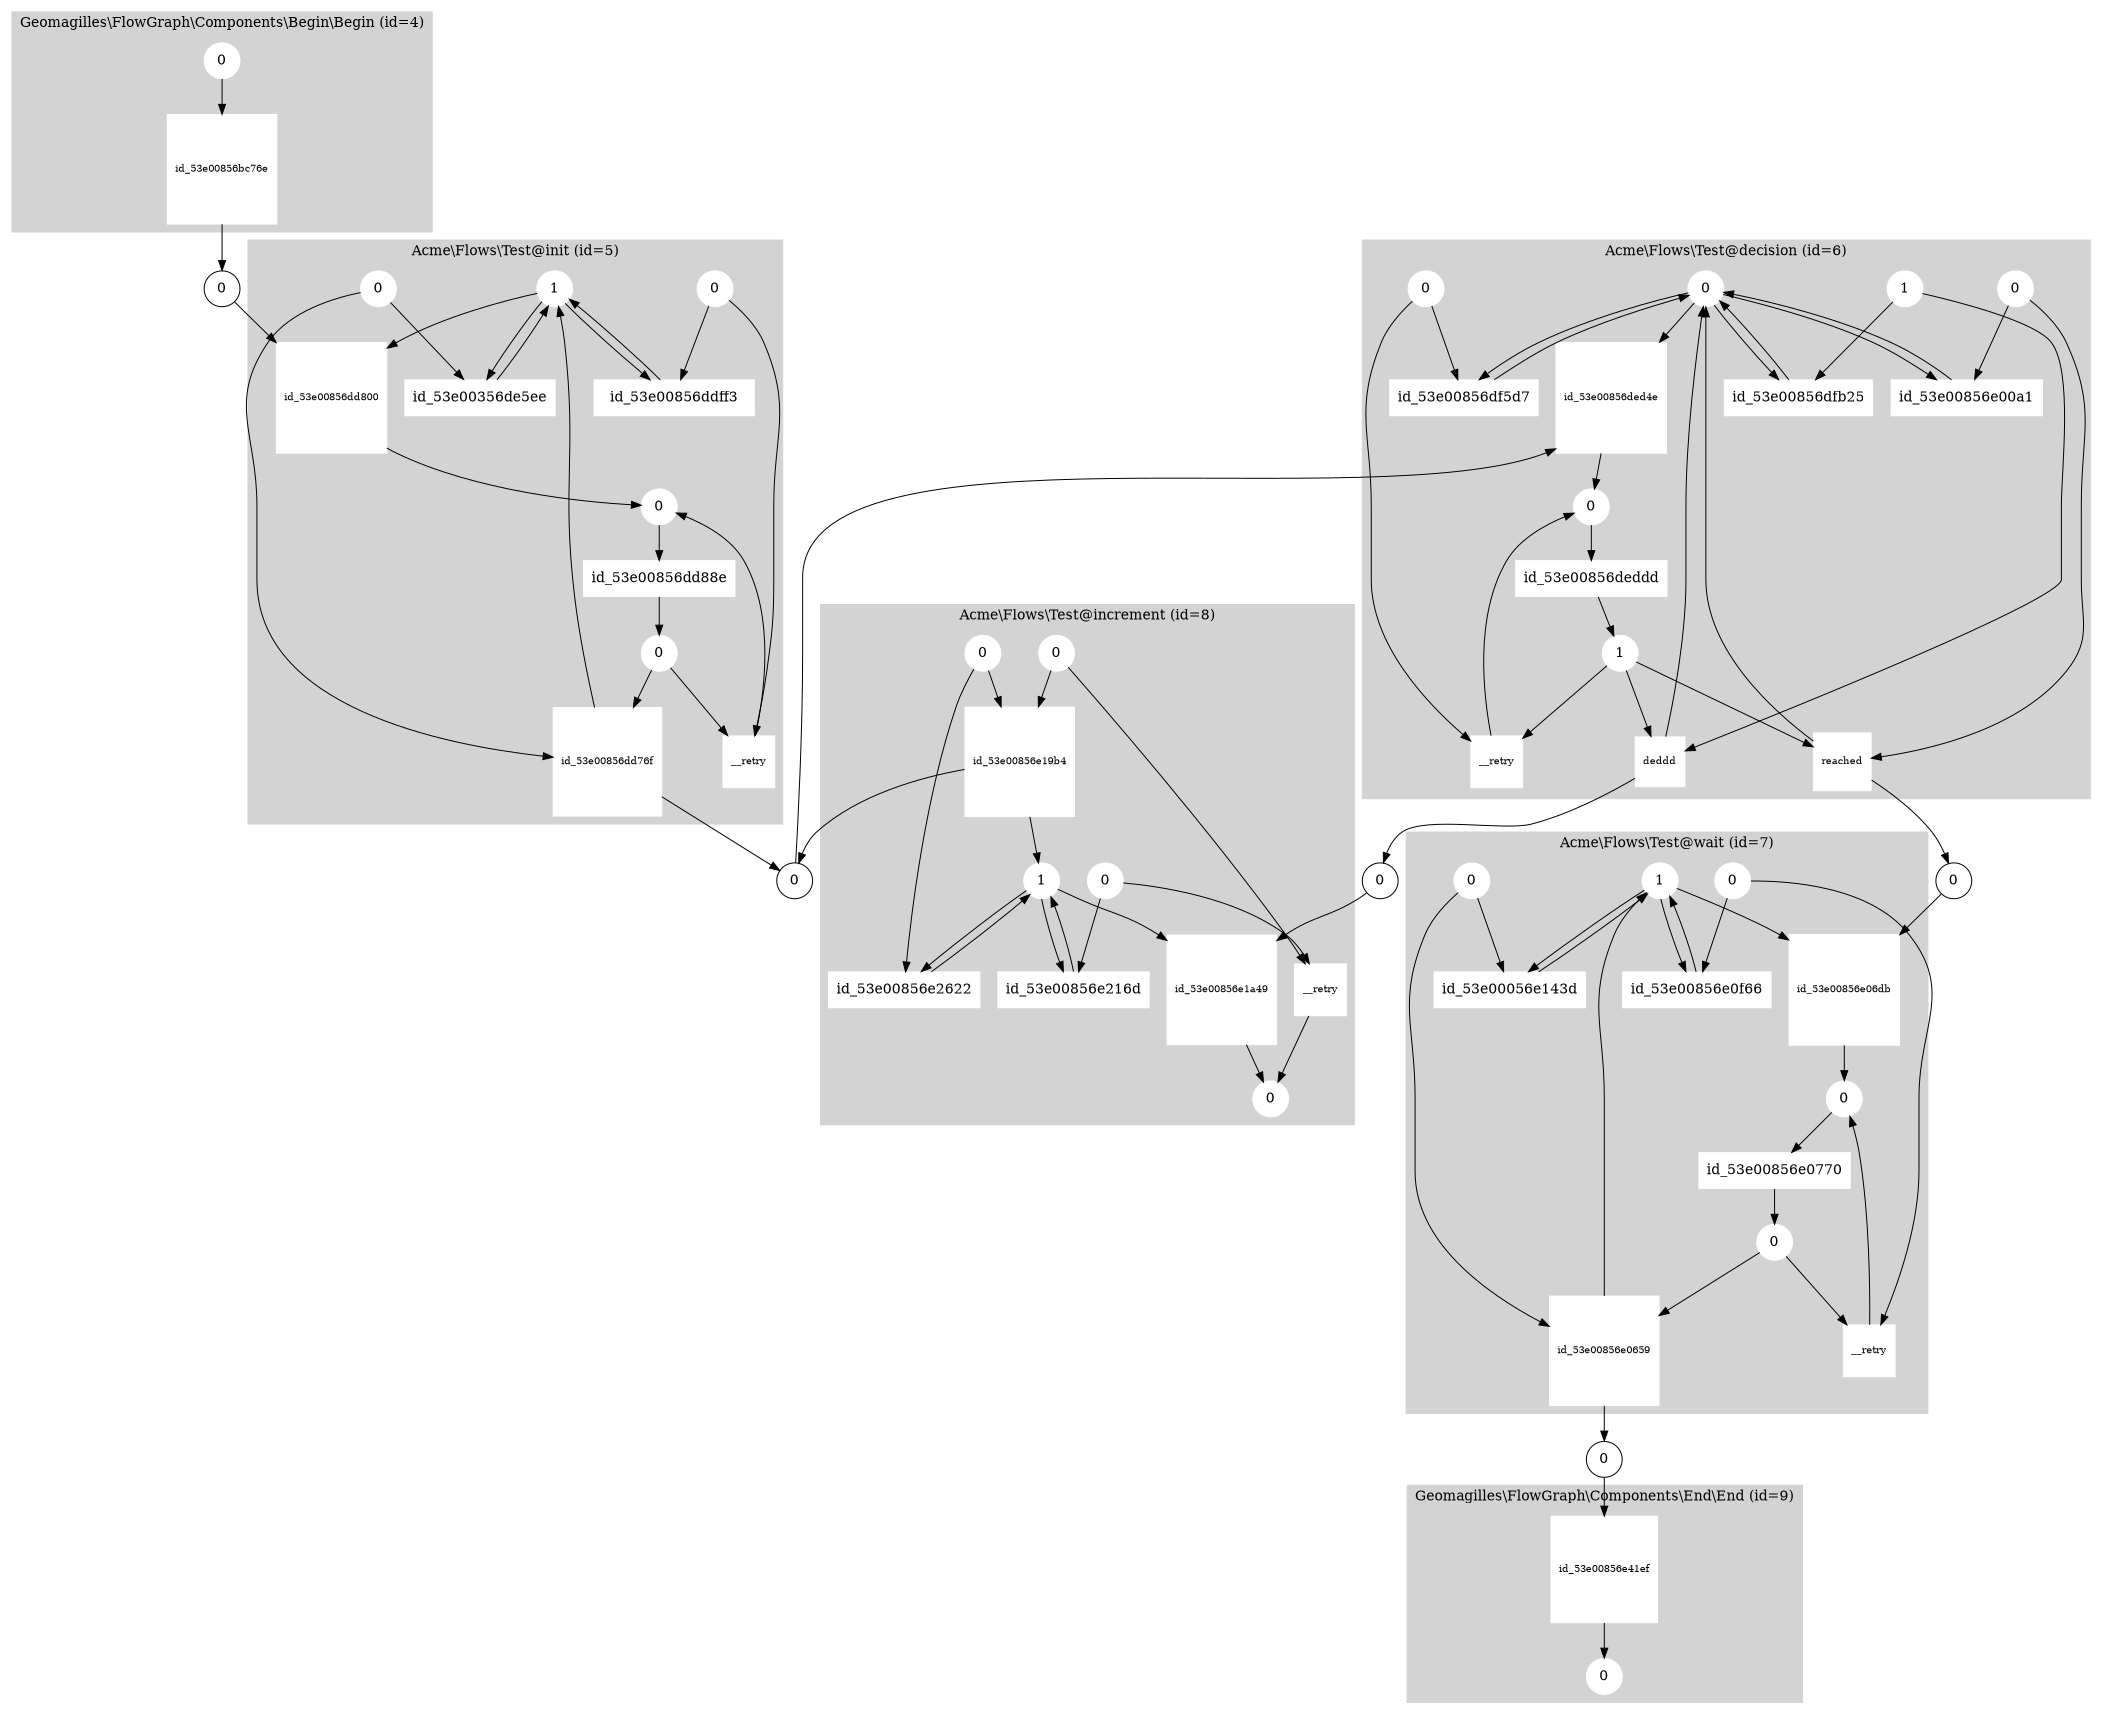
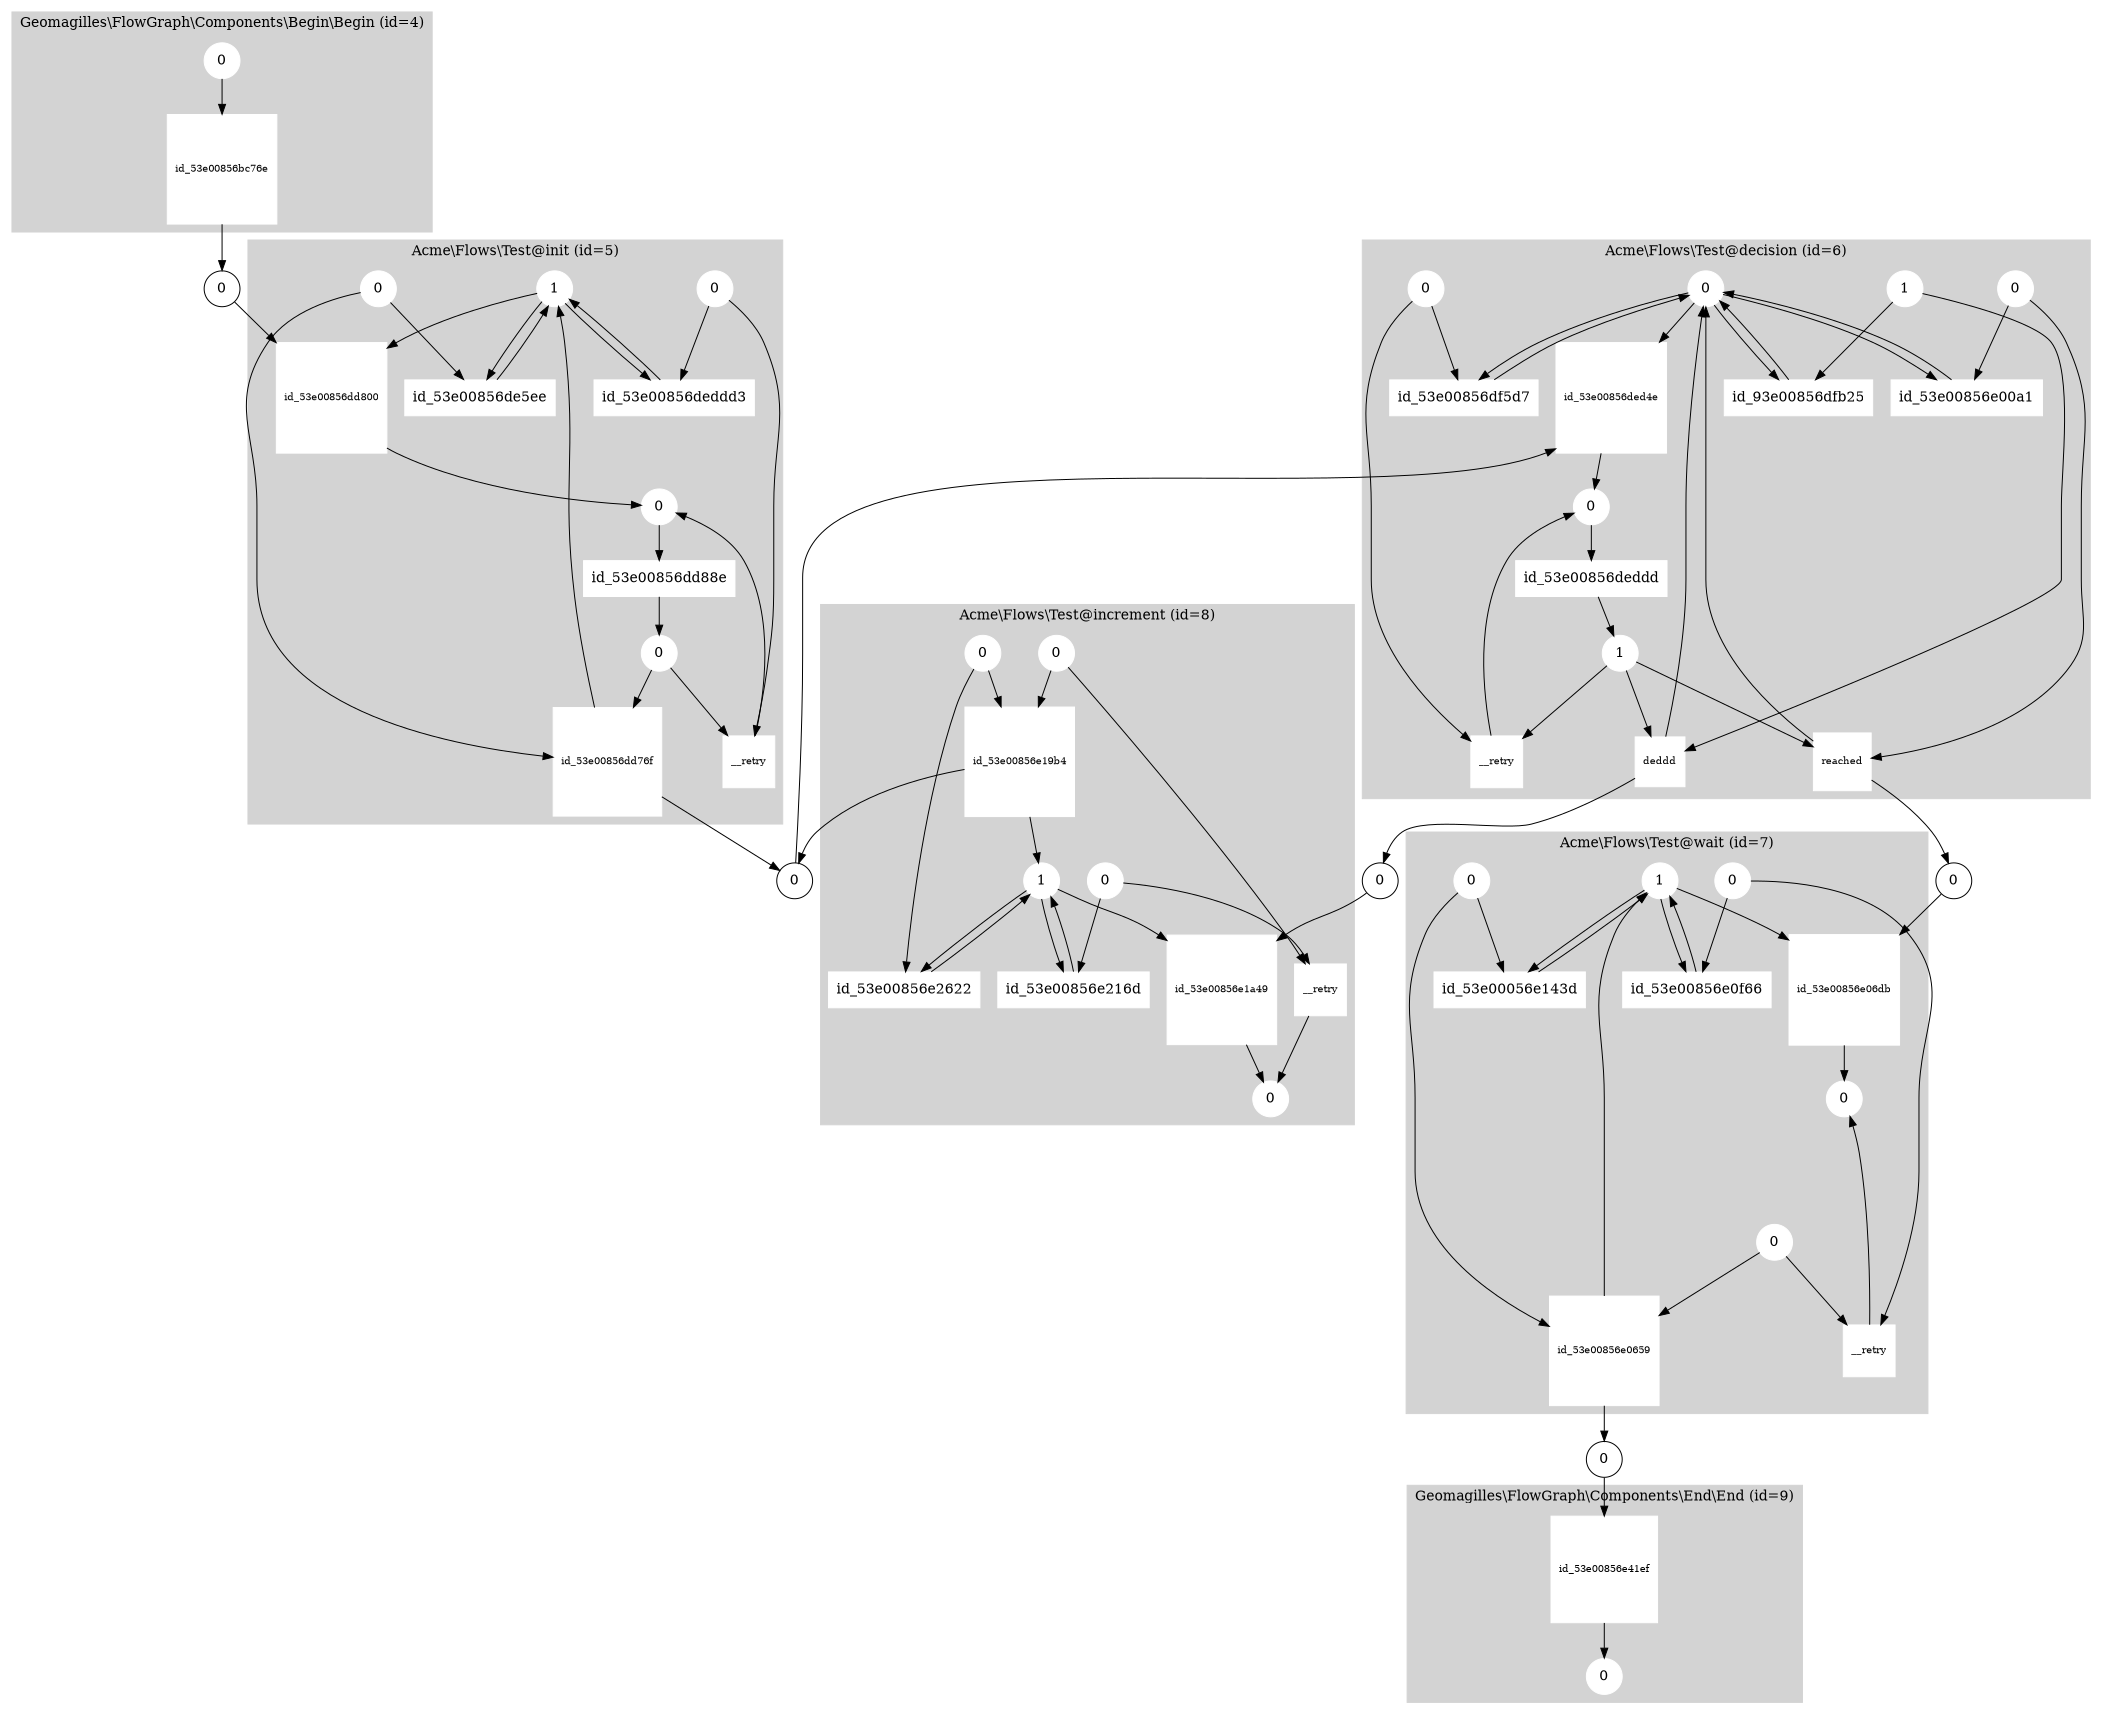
(480, 398) -> (480, 398)
(674, 398) -> (674, 398)
(1798, 398) -> (1798, 398)
(1775, 1171) -> none
